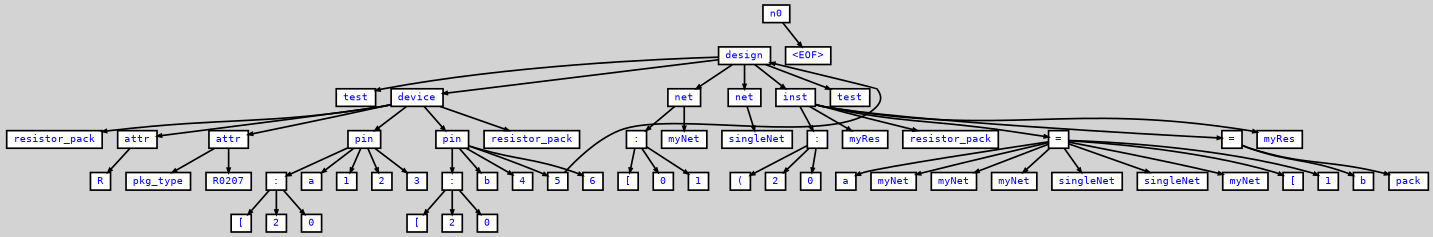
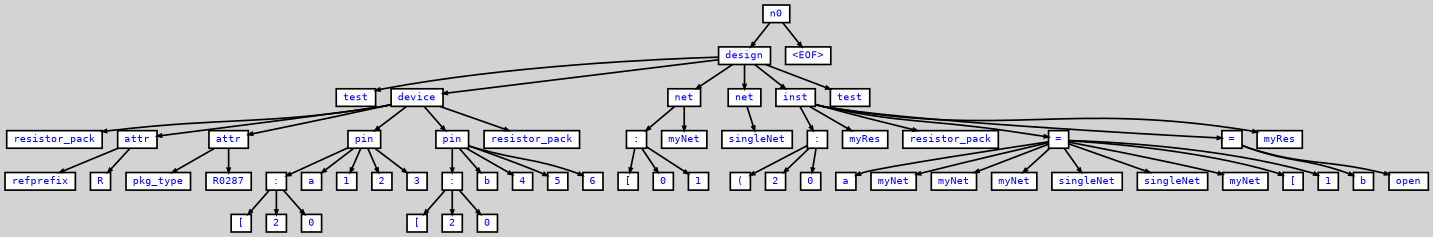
(778, 127) -> (762, 33)
none -> (40, 181)
(229, 181) -> (229, 181)
(1409, 181) -> (1409, 181)
